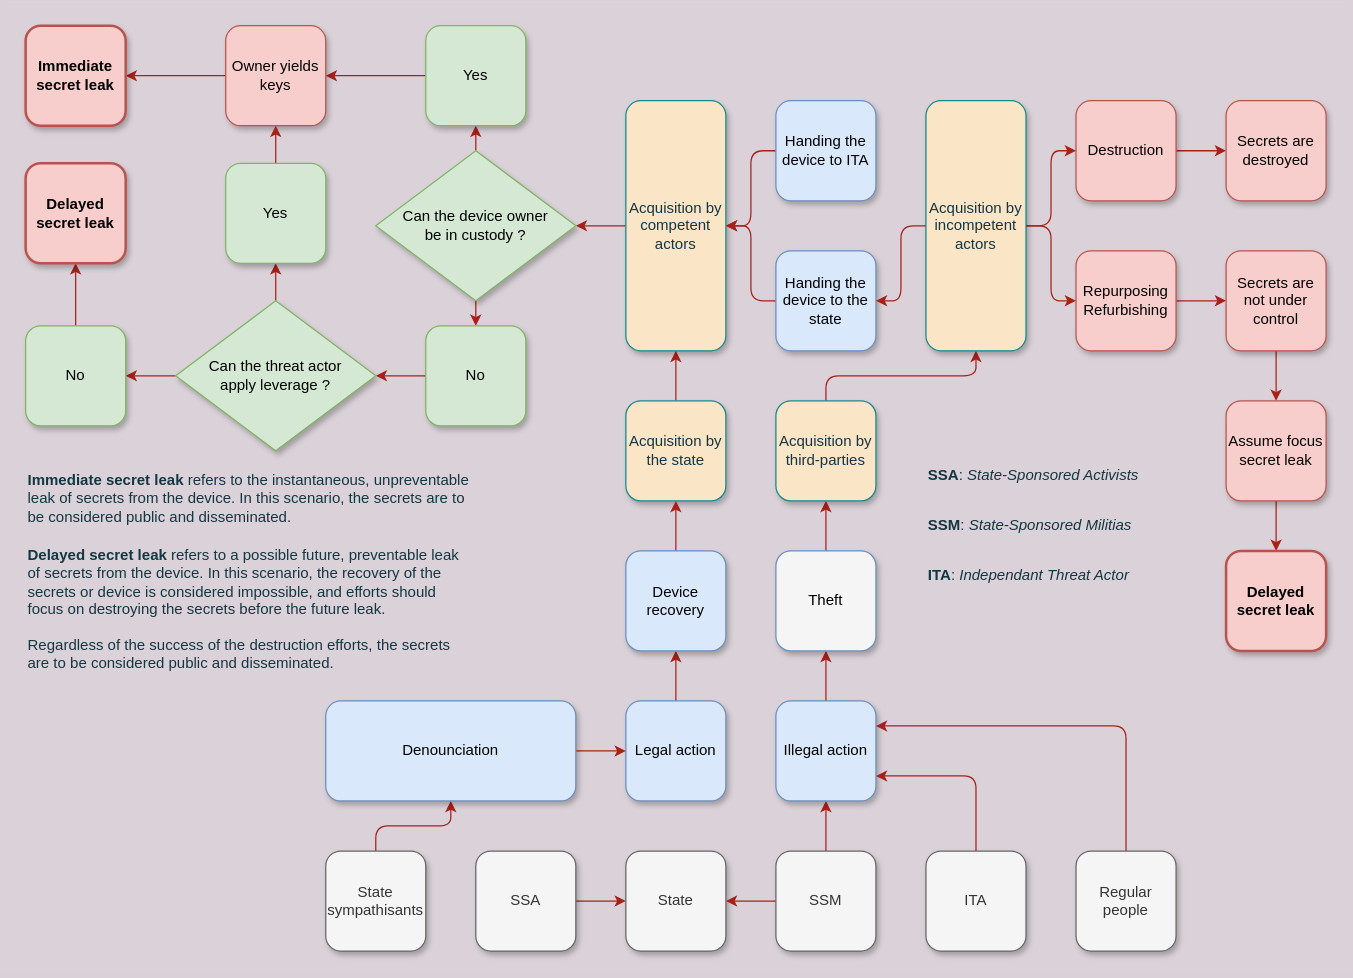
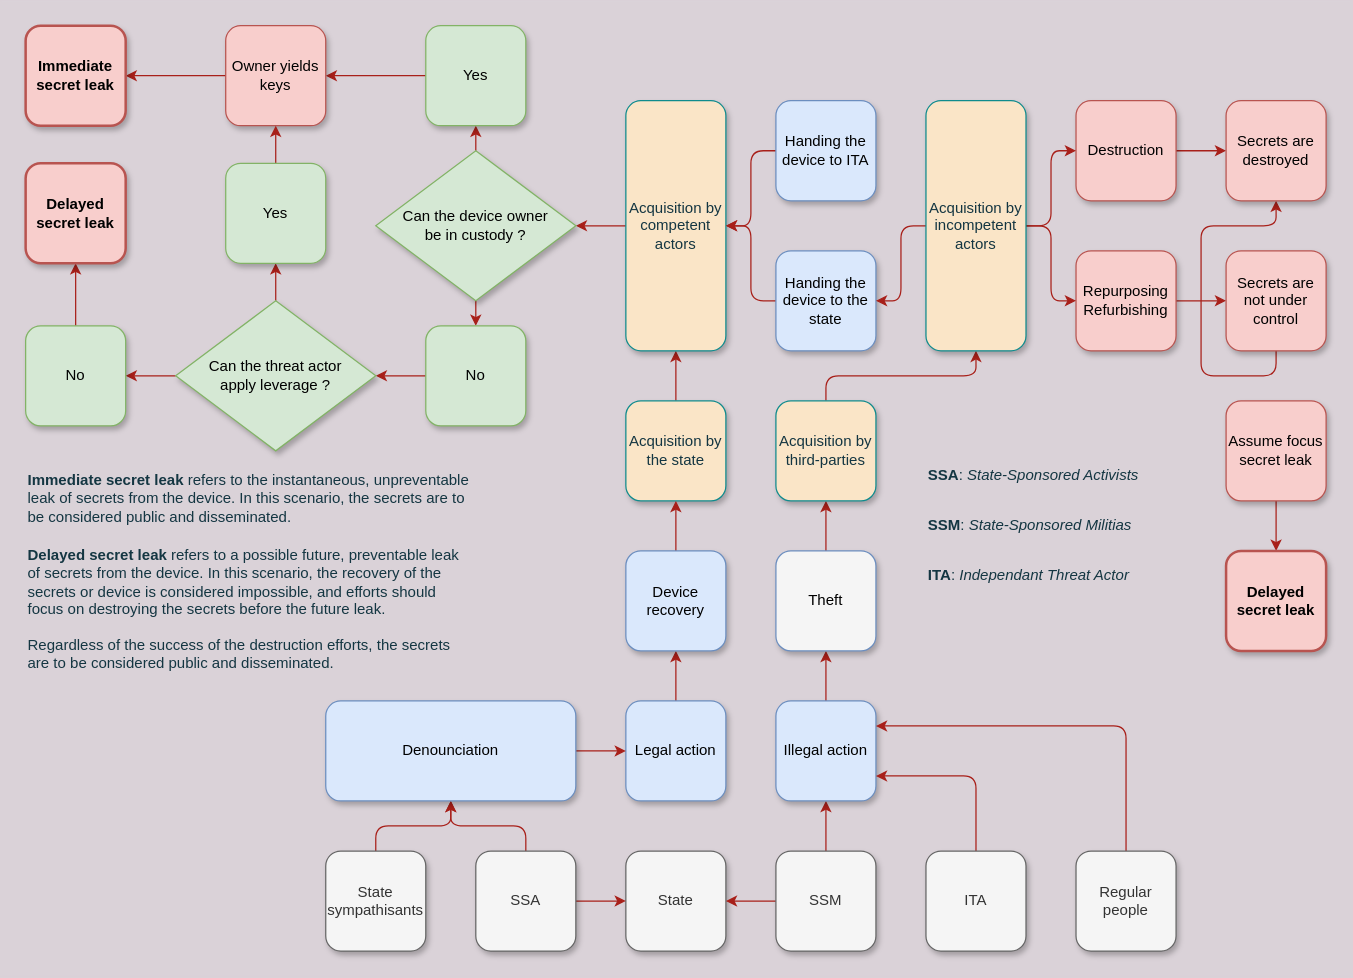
(1276, 379) -> (1201, 297)
none -> (497, 826)
